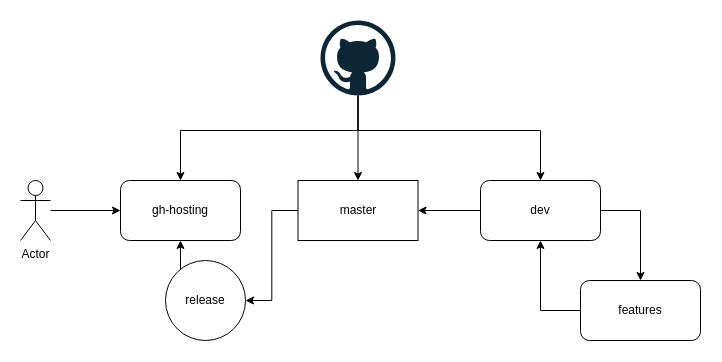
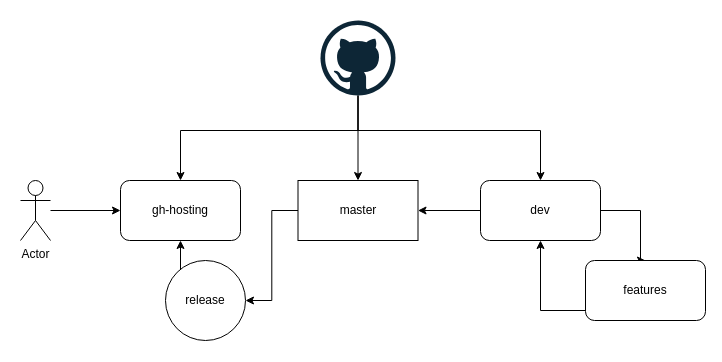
(641, 311) -> (646, 291)
